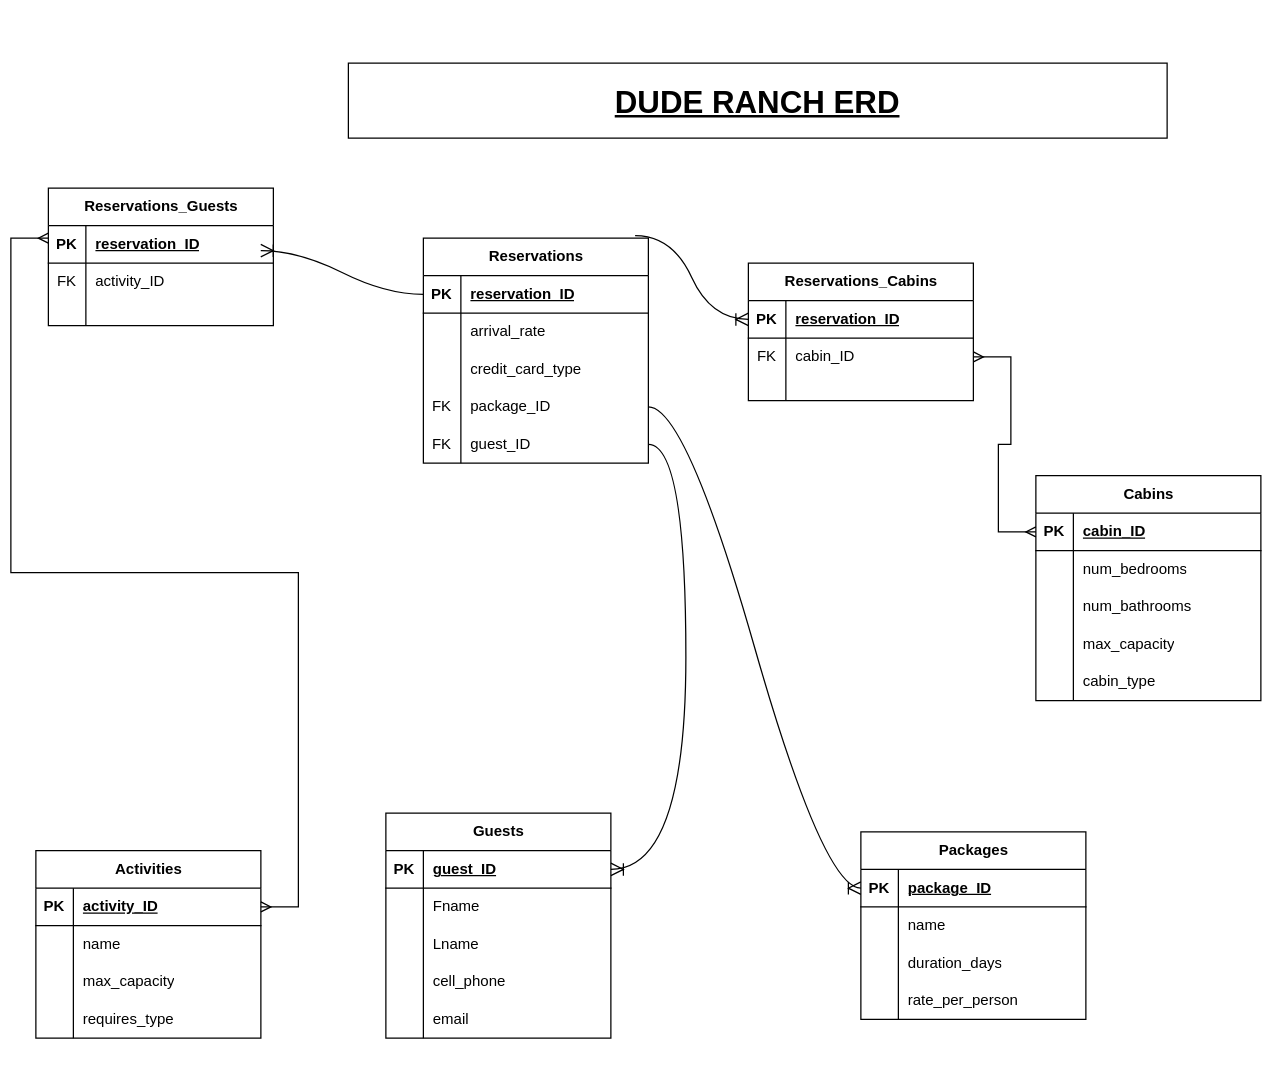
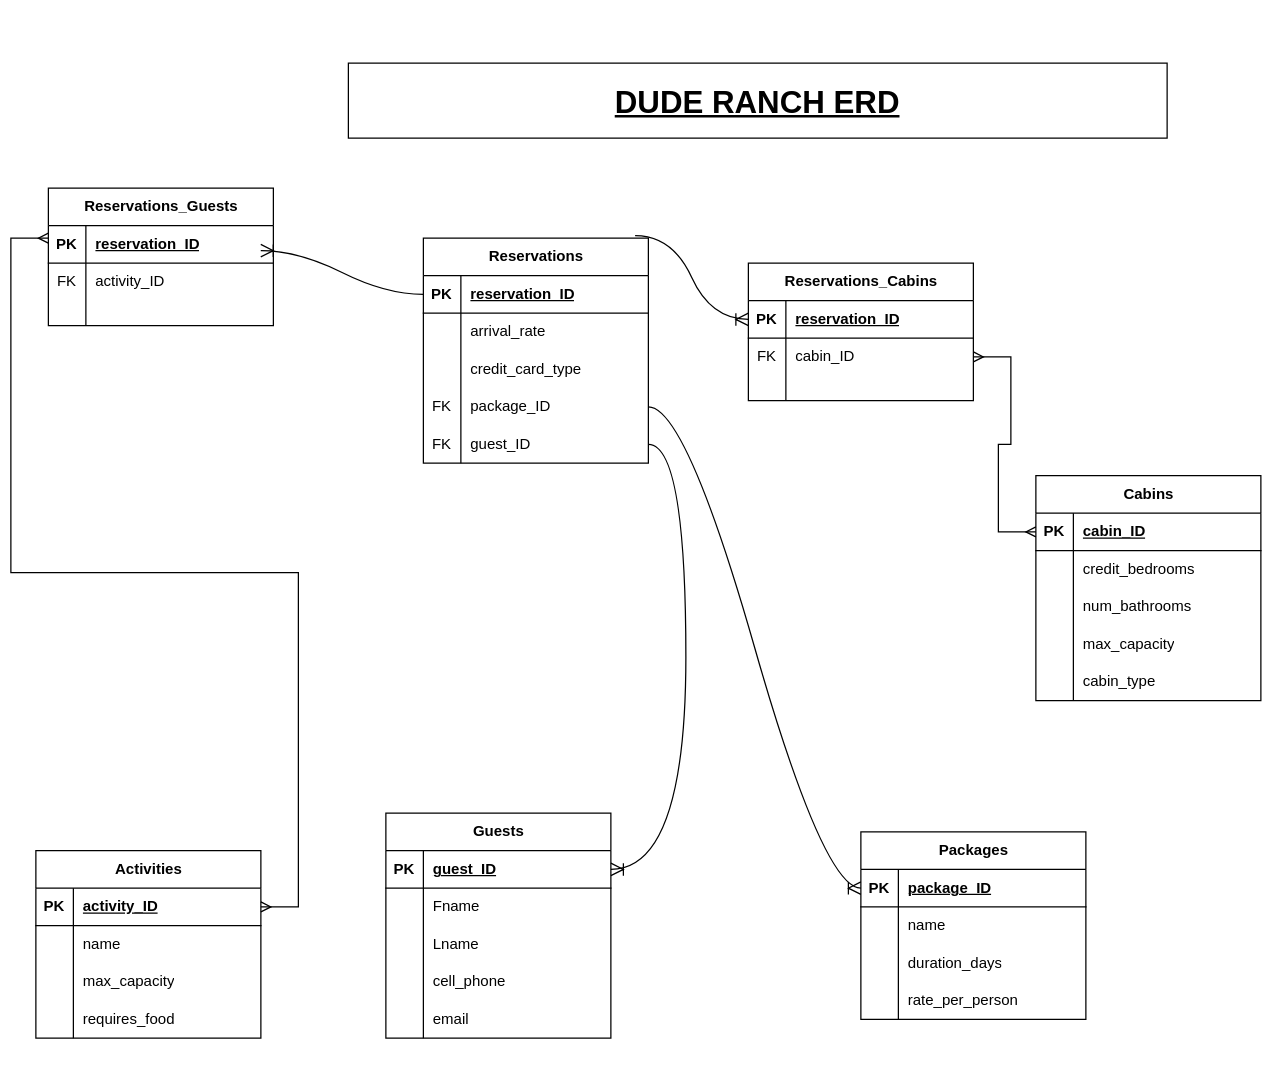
(1134, 569) -> (1144, 569)
(136, 1019) -> (136, 1019)
